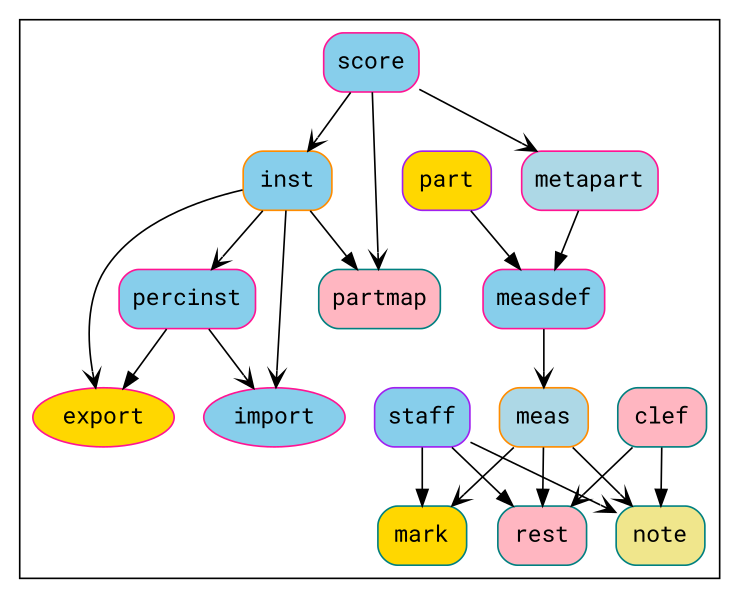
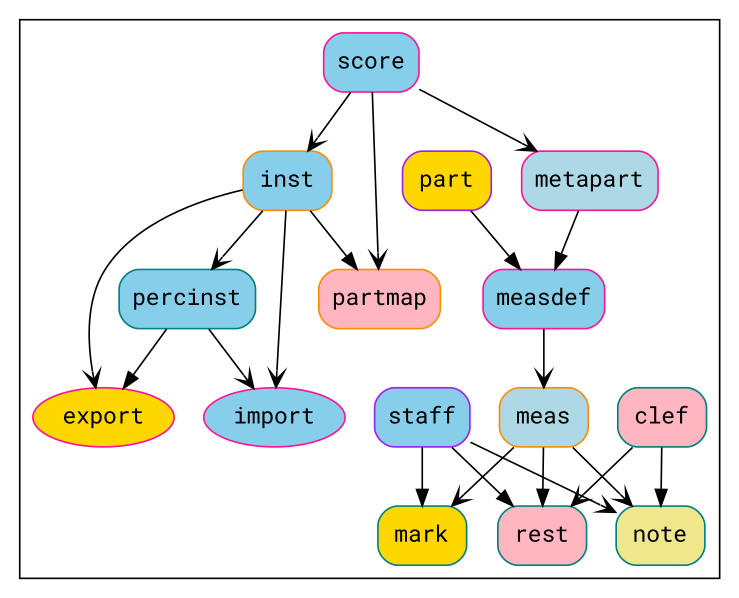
(187, 299) -> (187, 299)
(380, 299) -> (380, 299)
